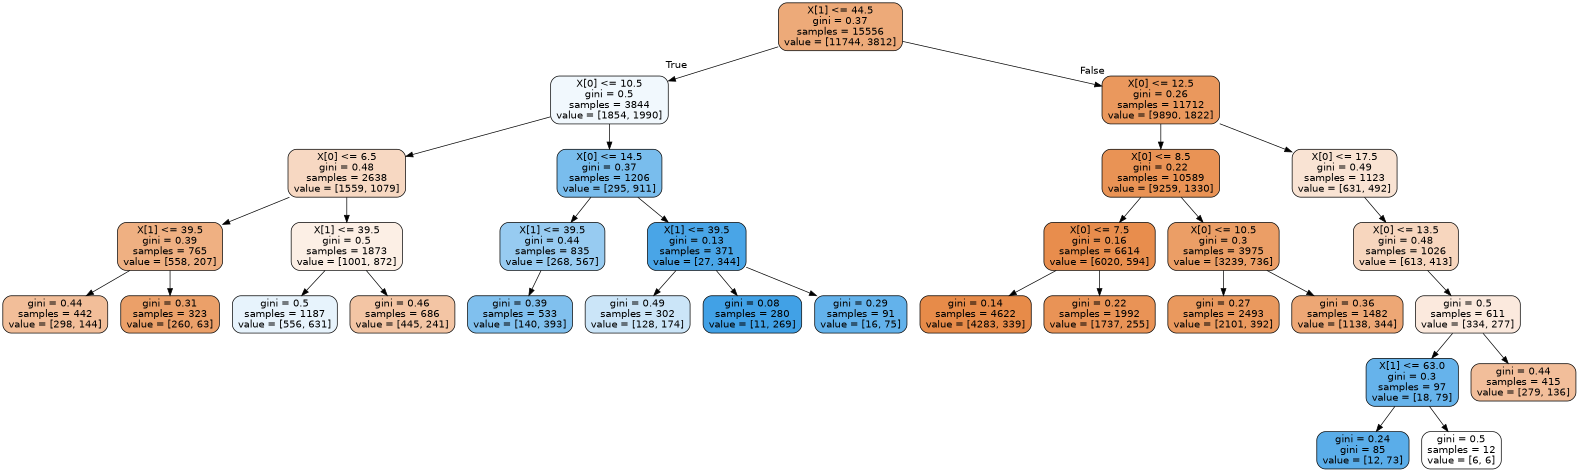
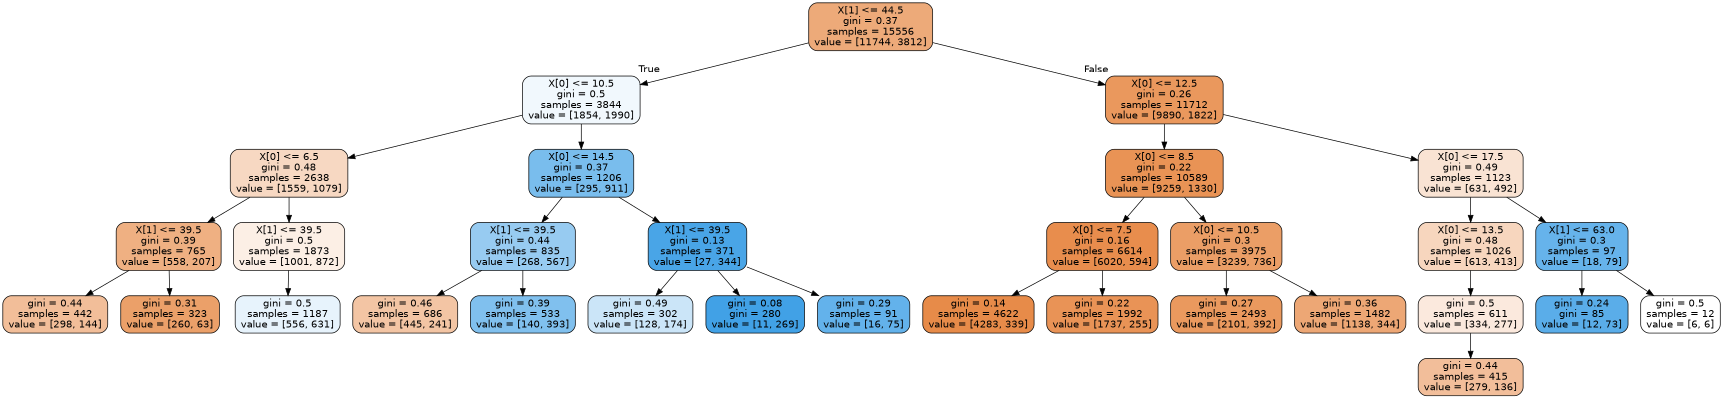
(374, 280) -> (463, 281)
(752, 314) -> (755, 314)
(1444, 343) -> (1523, 208)
